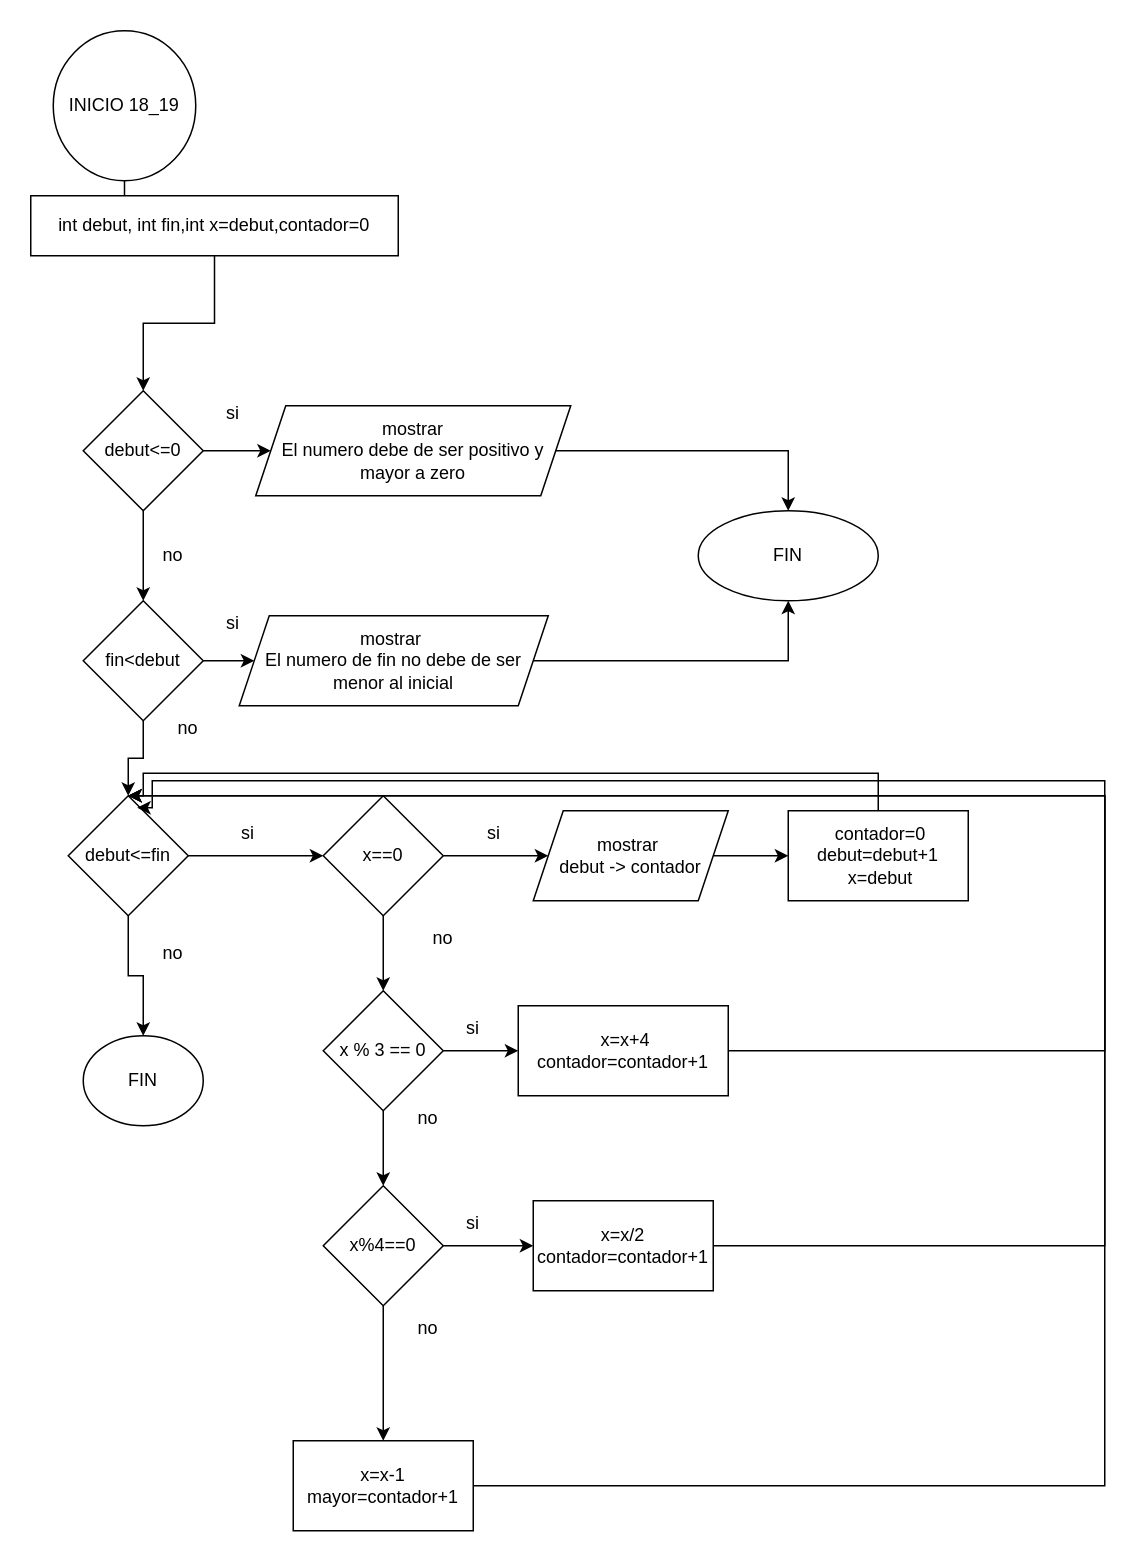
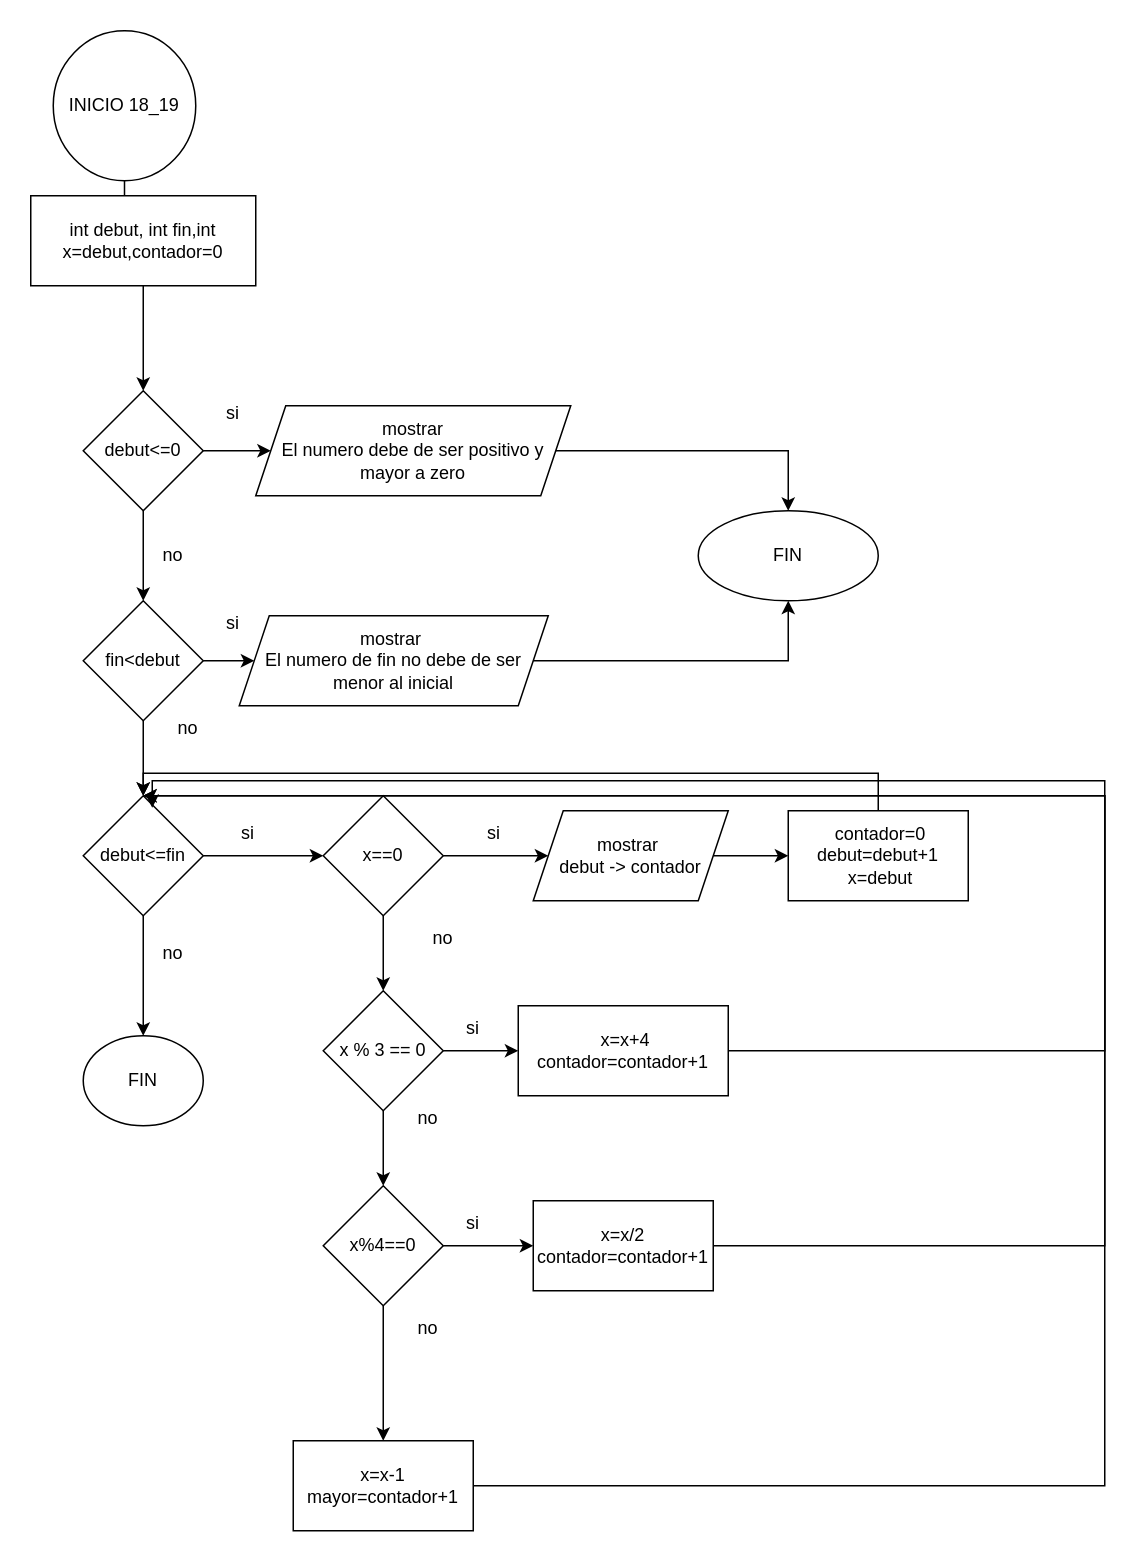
(215, 226) -> (143, 241)
(128, 856) -> (143, 856)
